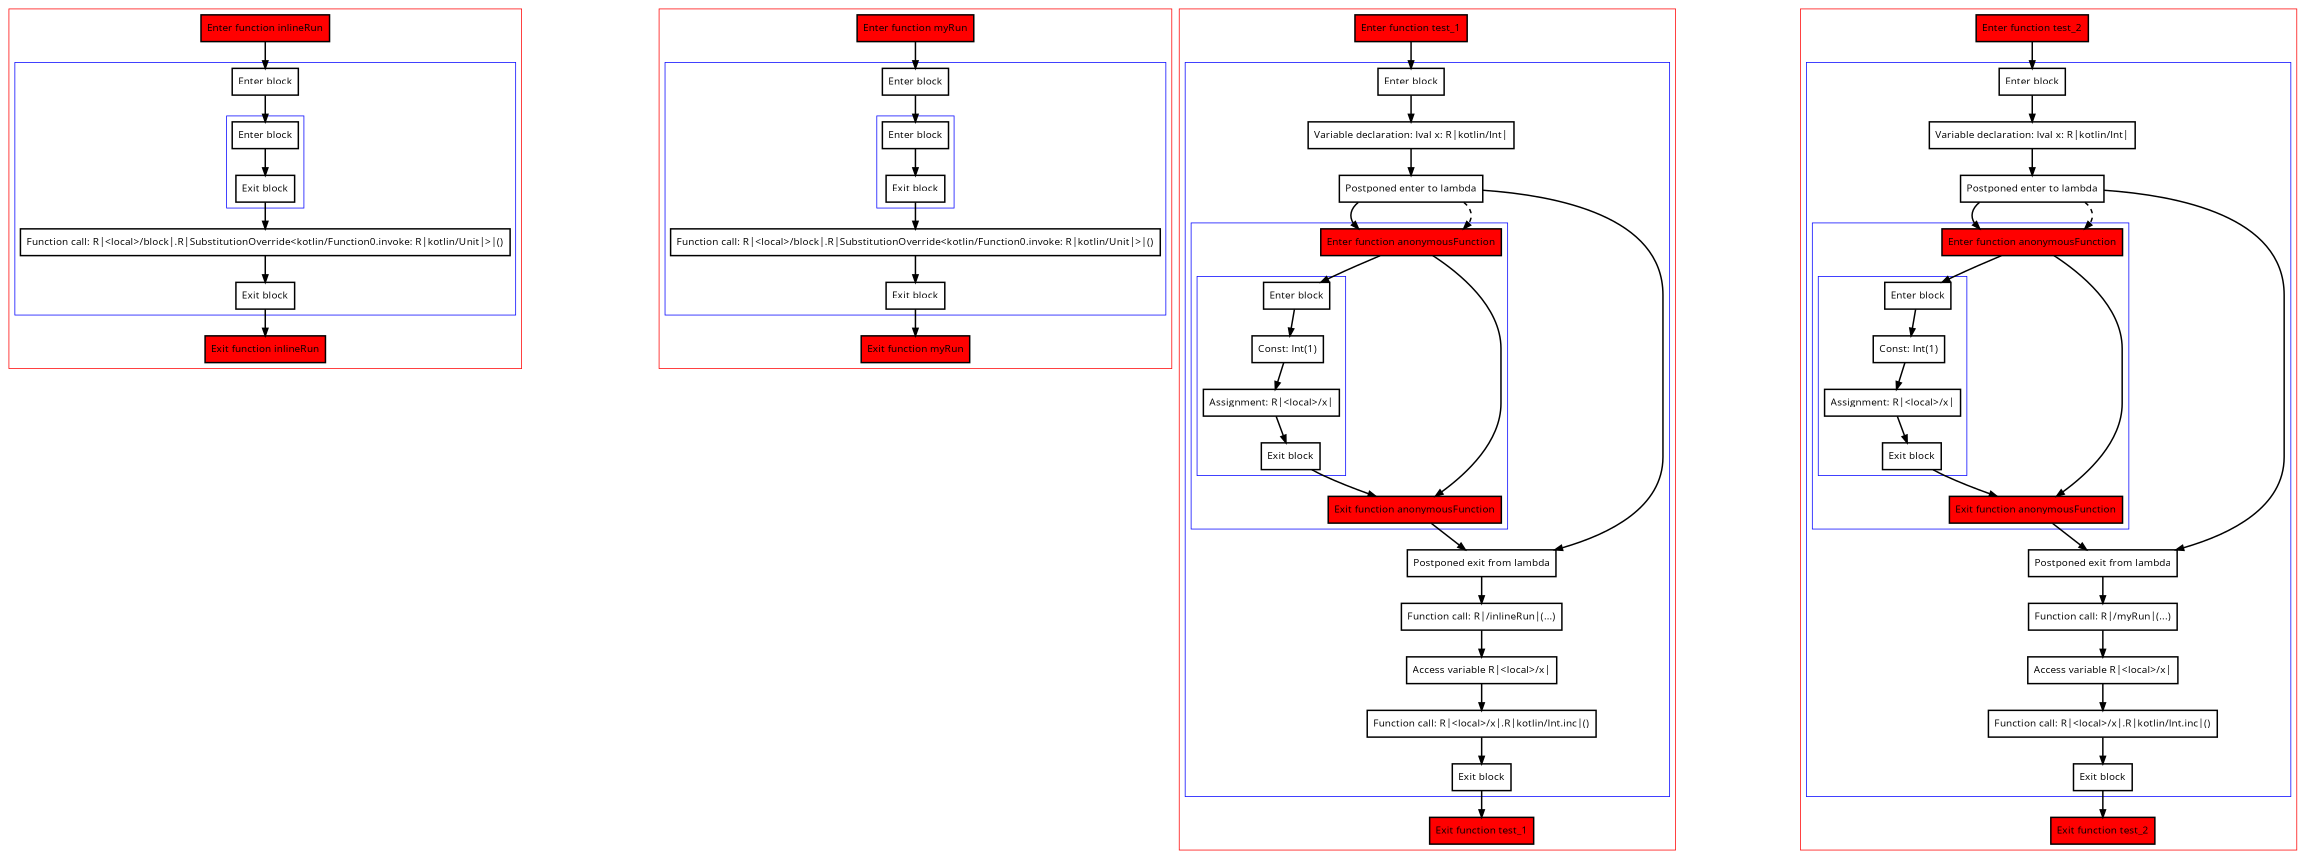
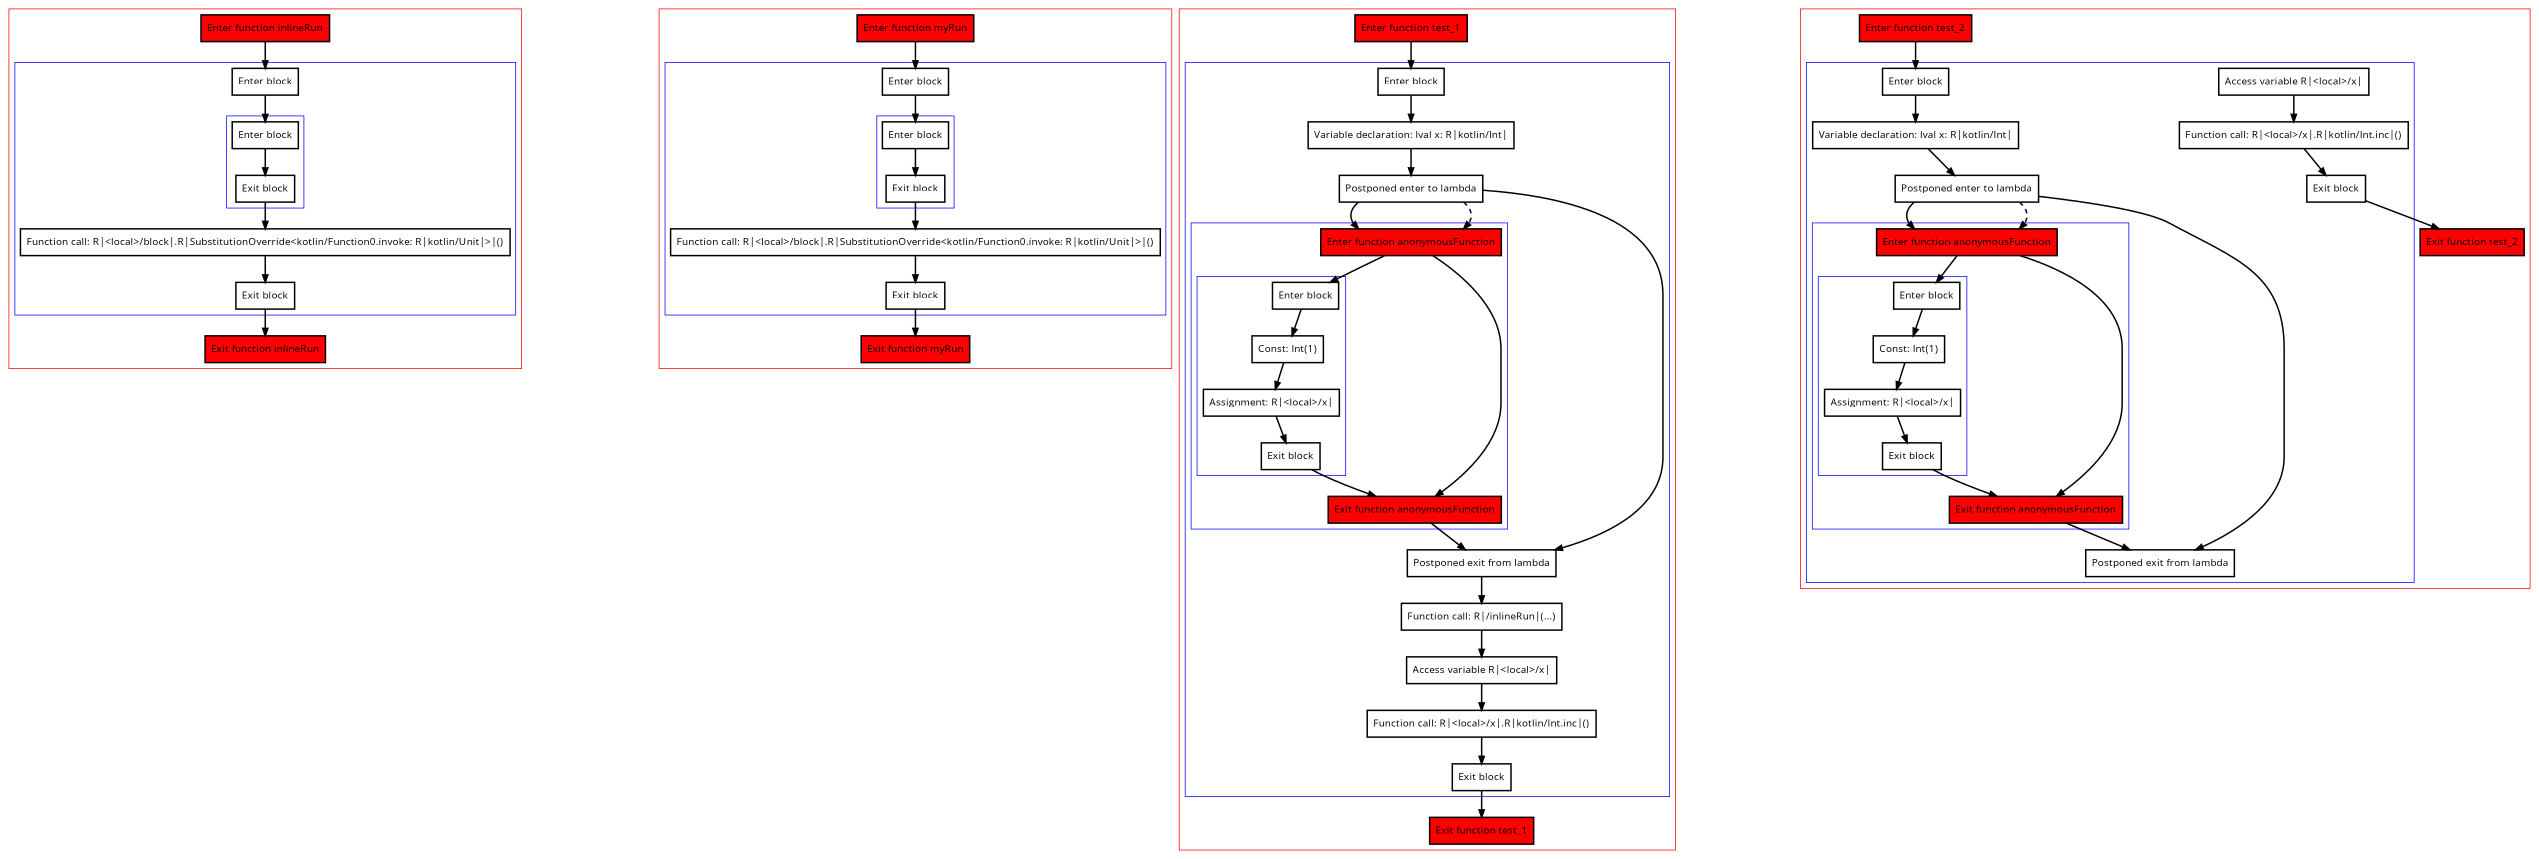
(2103, 617) -> none
